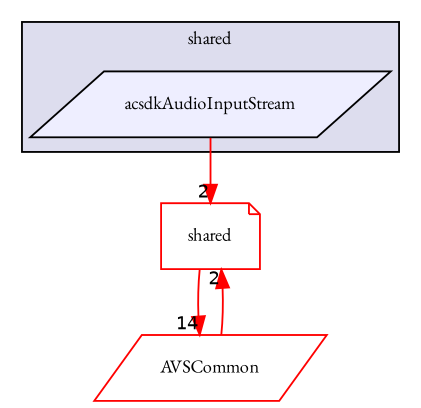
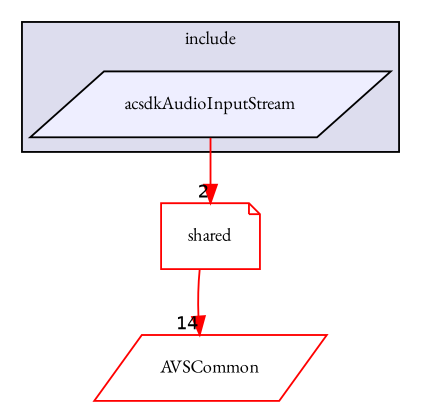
(211, 39) -> (211, 39)
(223, 311) -> none
